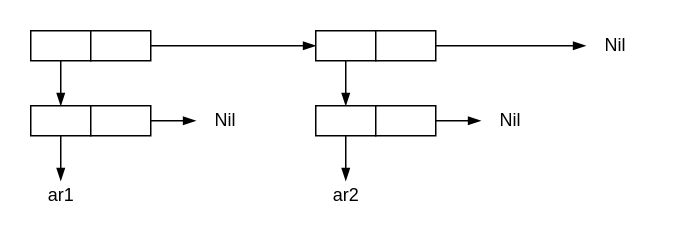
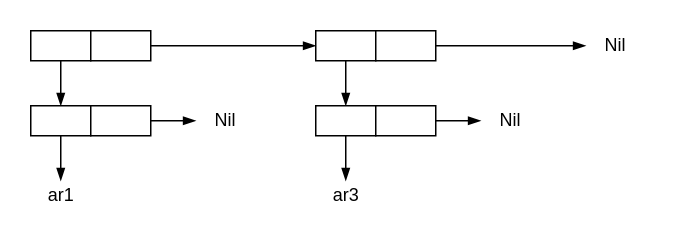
(347, 196) -> (347, 196)
